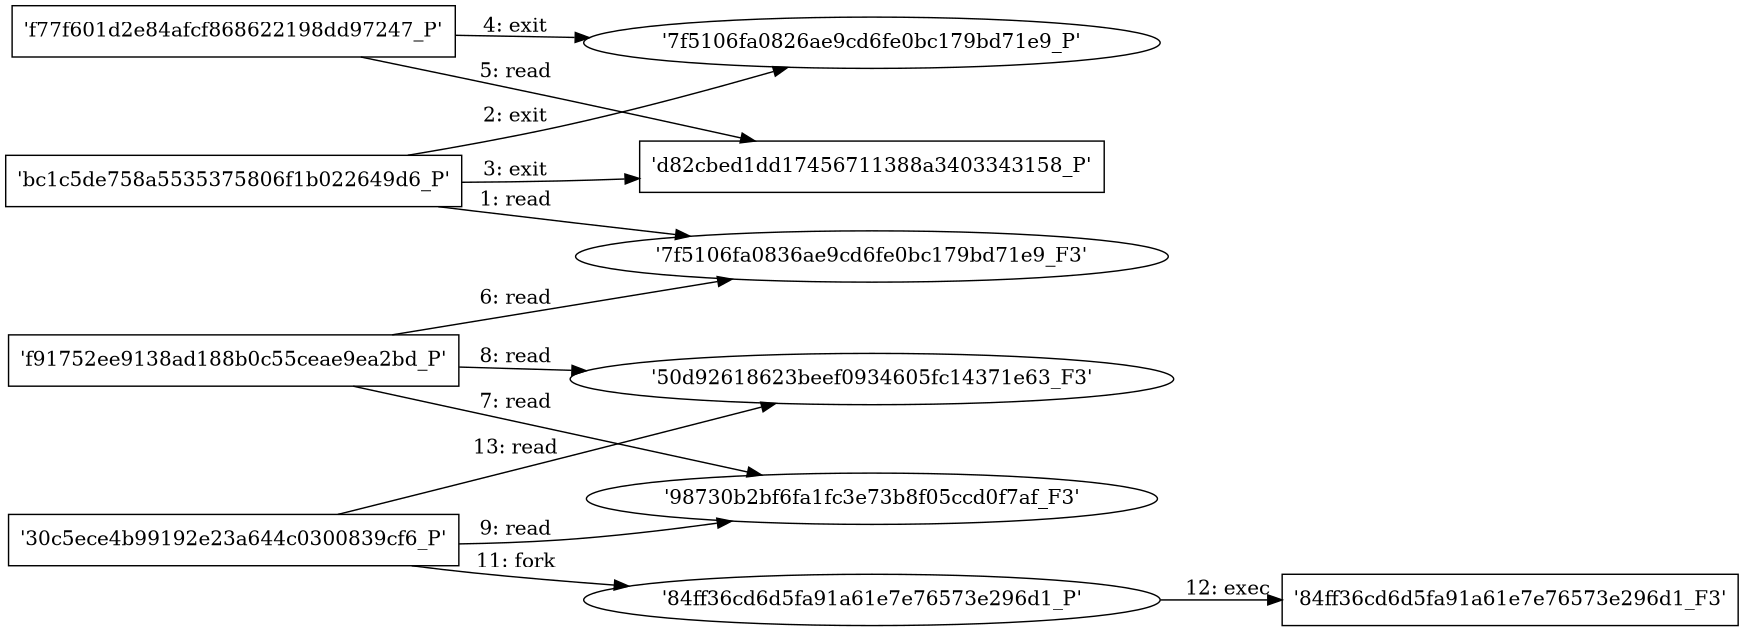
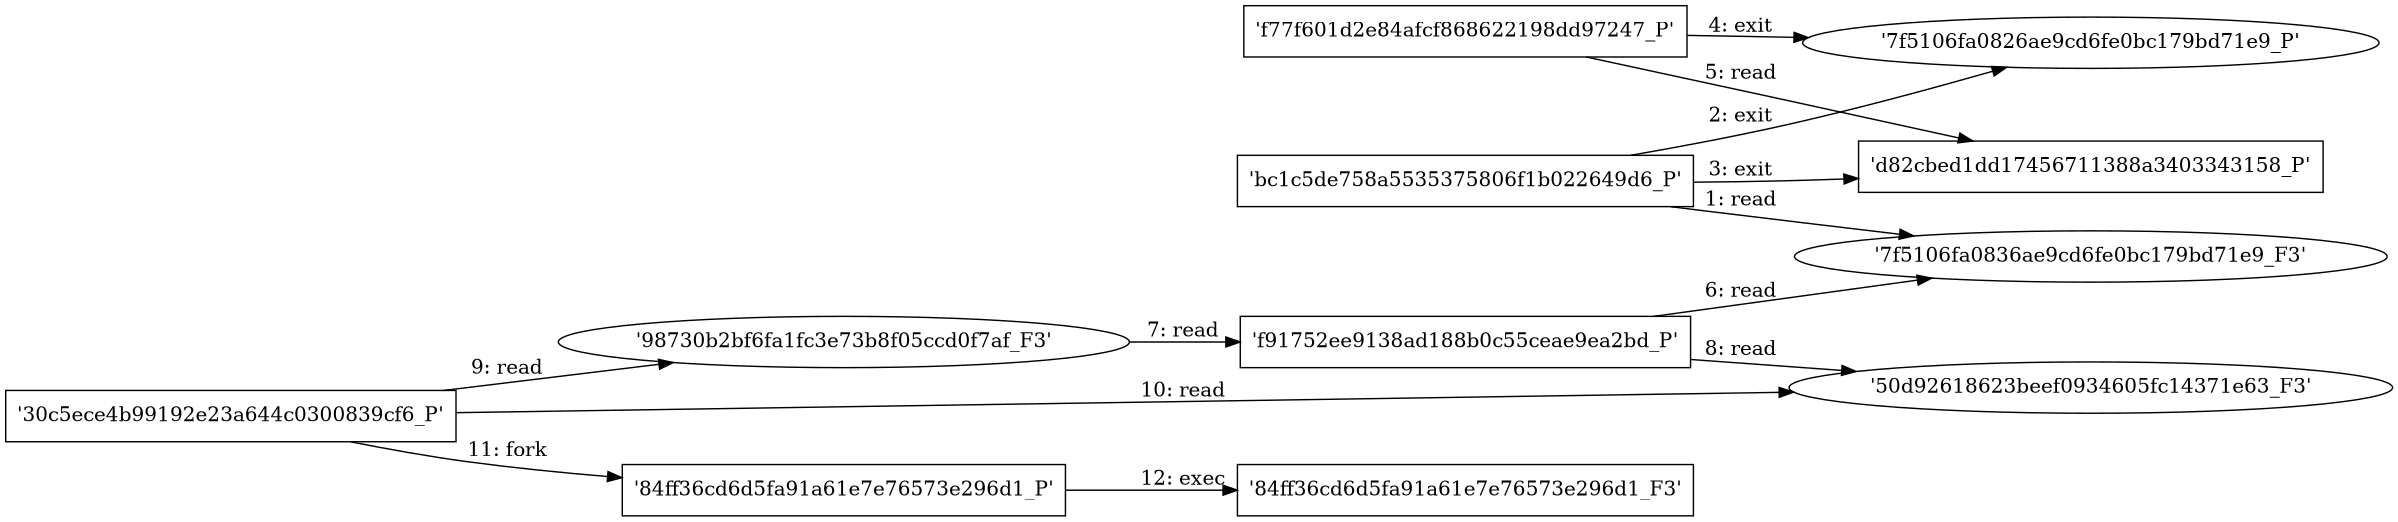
(550, 429) -> (1177, 342)
(516, 448) -> (1183, 391)
(872, 600) -> (844, 490)
